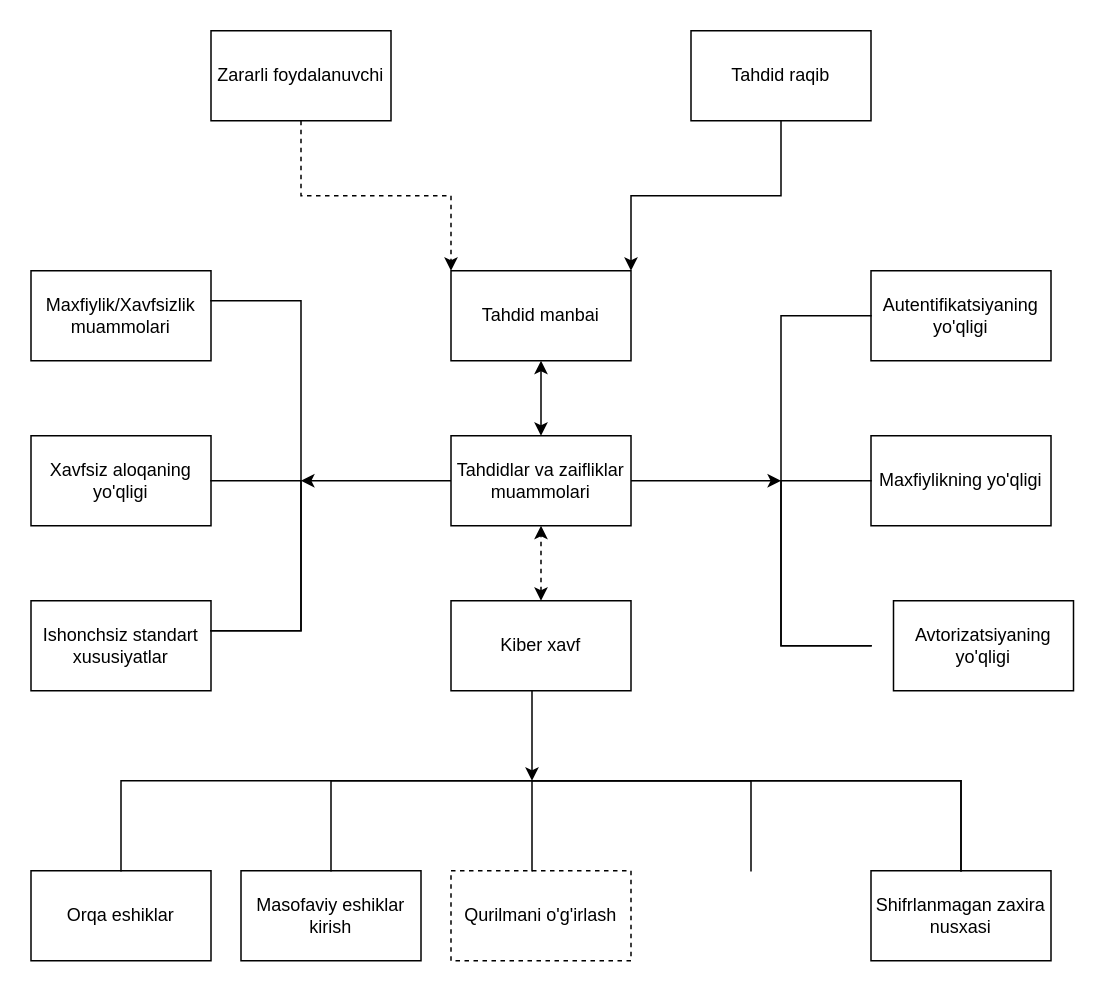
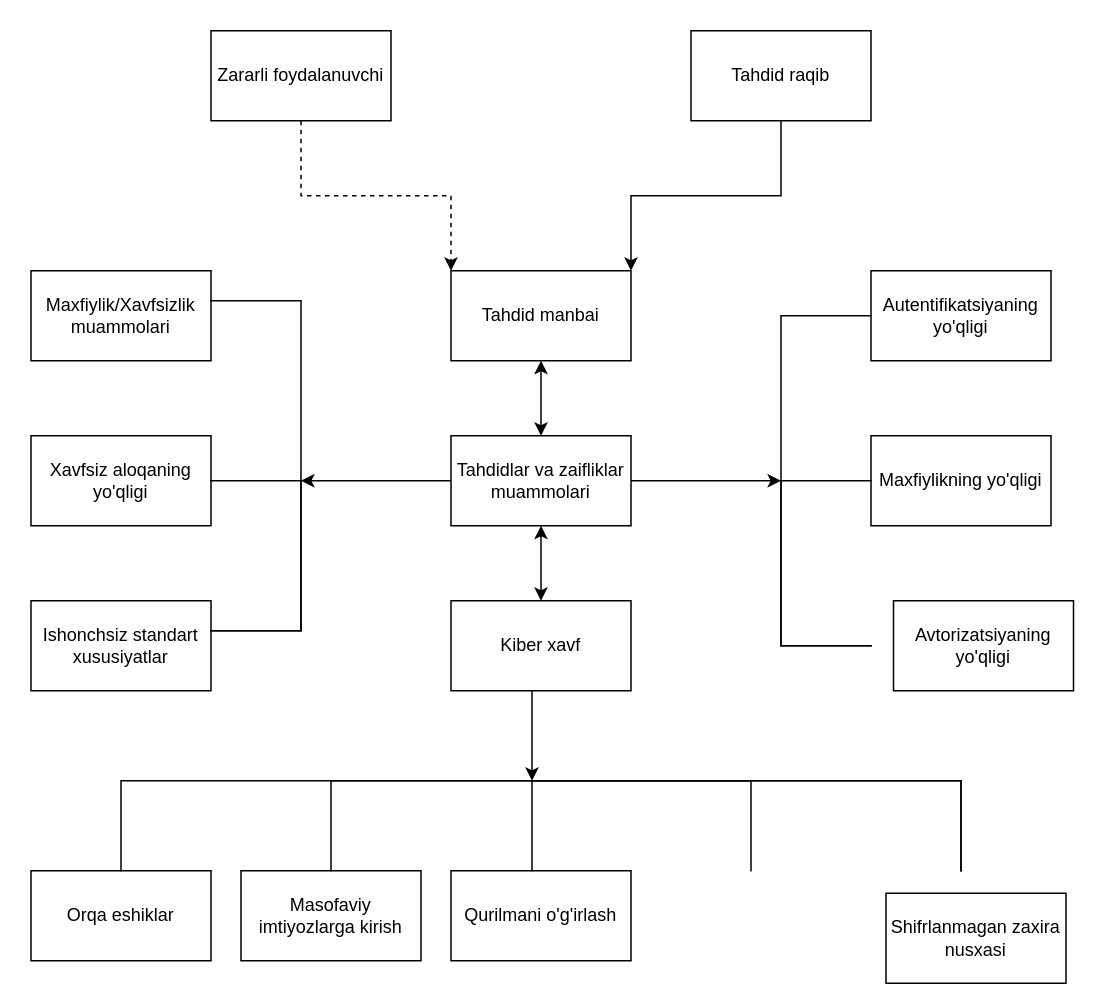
(541, 562) -> (541, 562)
(331, 916) -> (331, 916)
(541, 916) -> (541, 916)
(961, 916) -> (976, 938)
